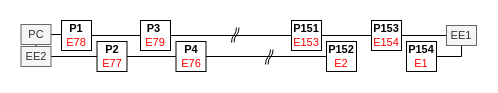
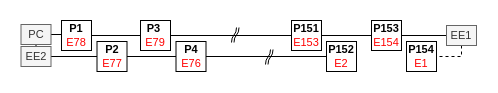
(455, 57) -> (455, 57)
